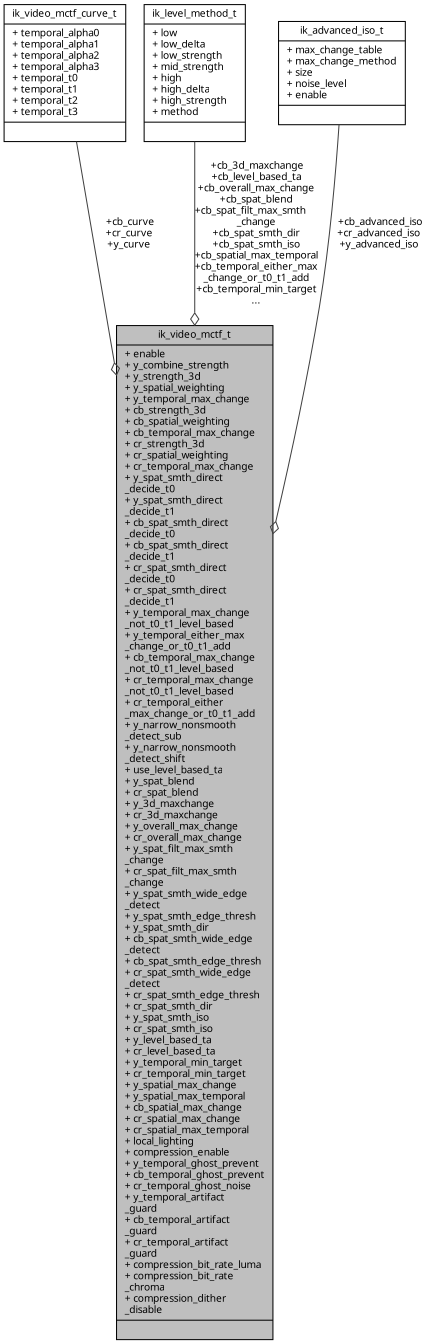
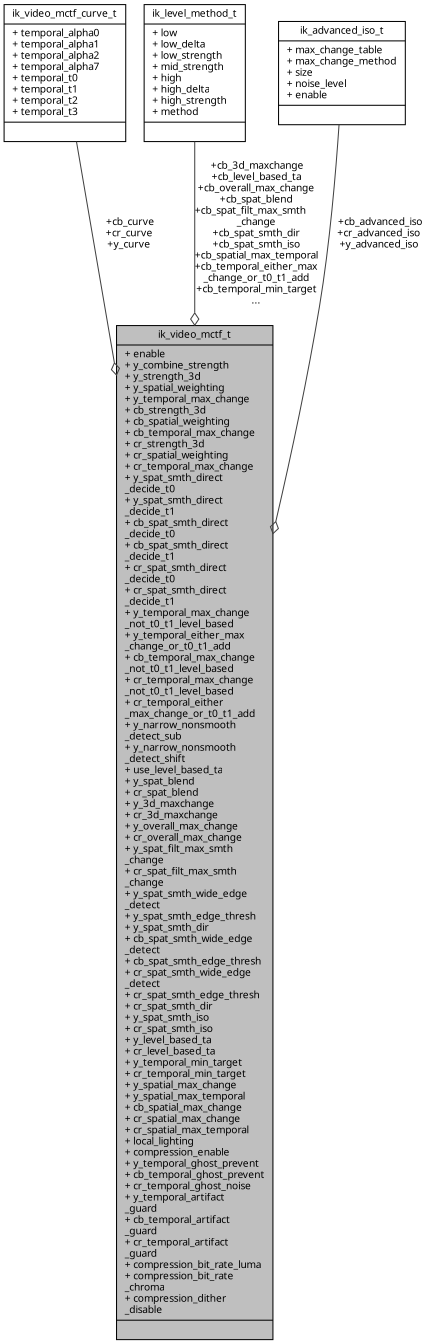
(56, 67) -> (56, 67)
